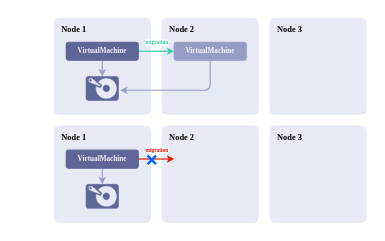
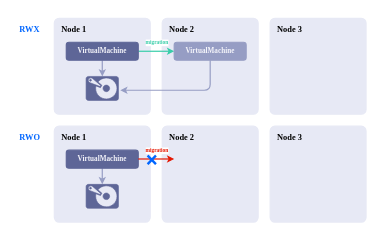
none -> (36, 30)
none -> (36, 138)
